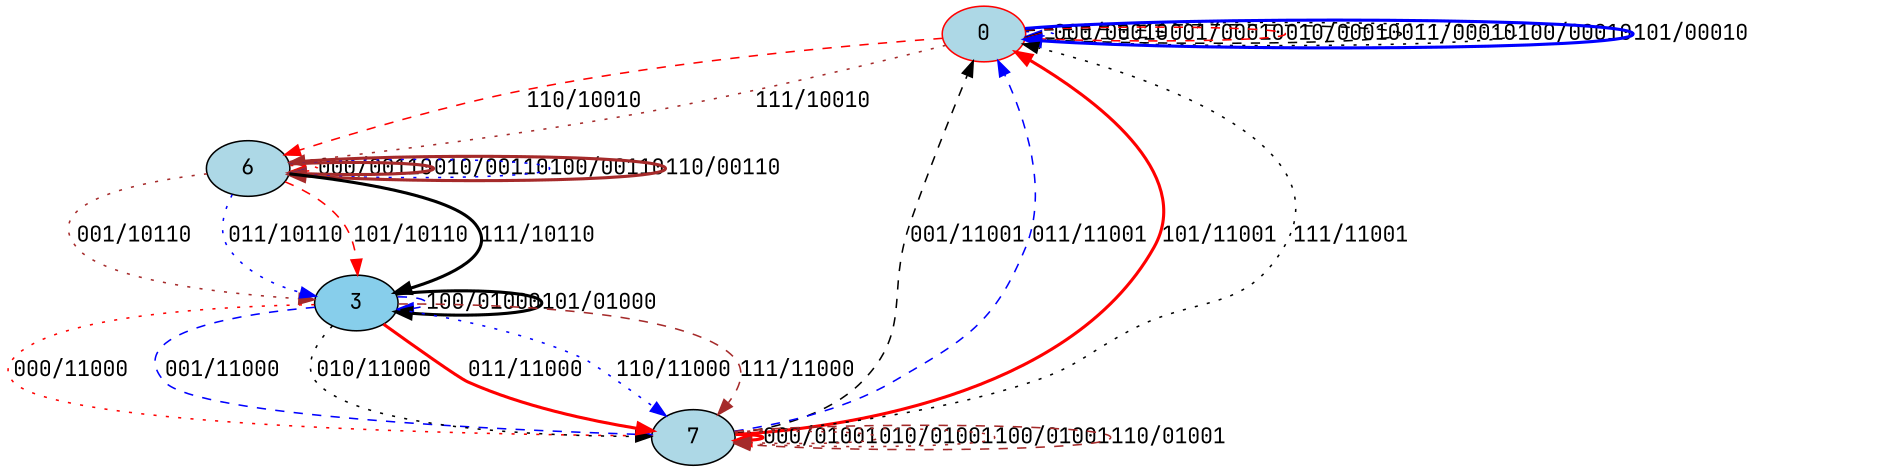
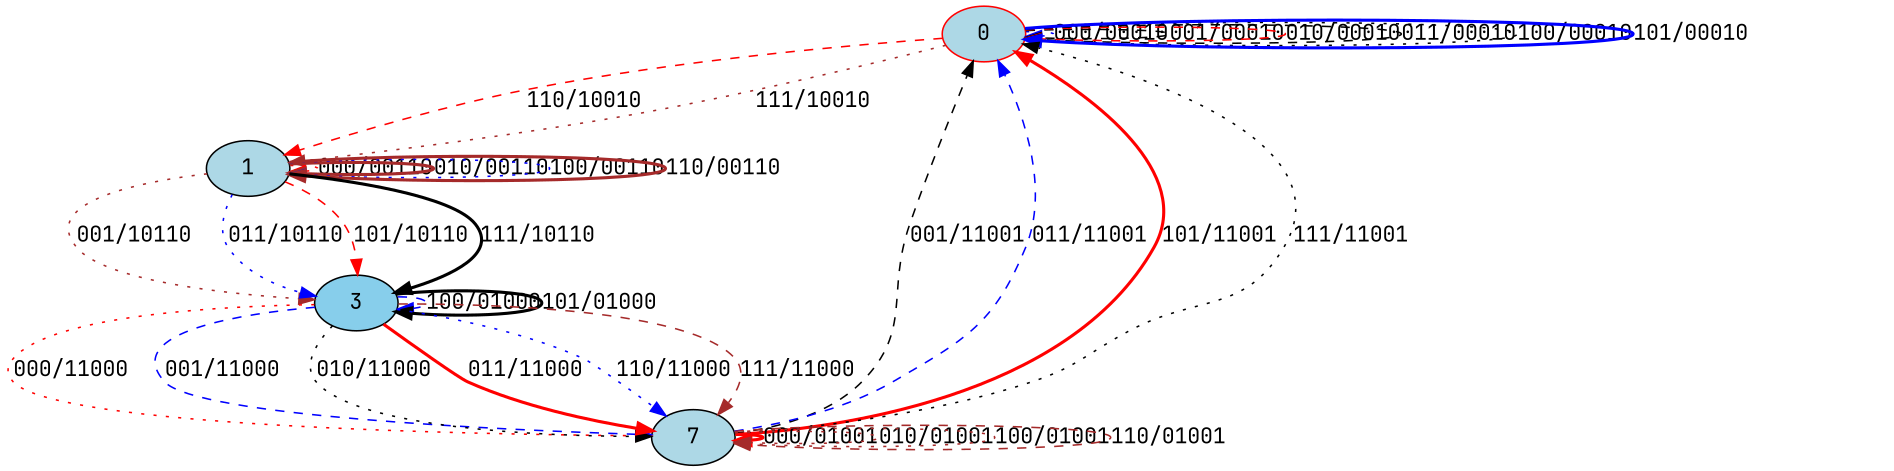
(248, 168) -> (248, 168)
